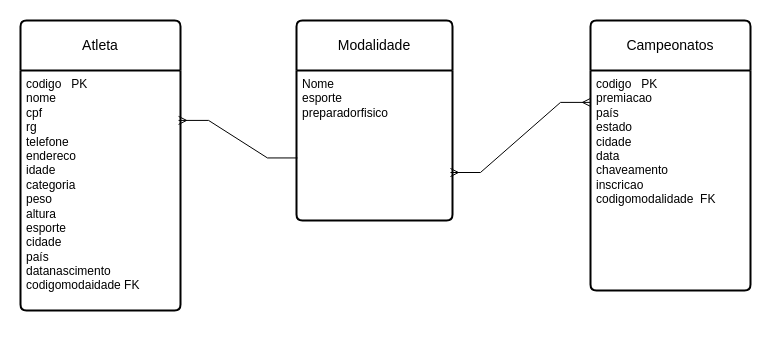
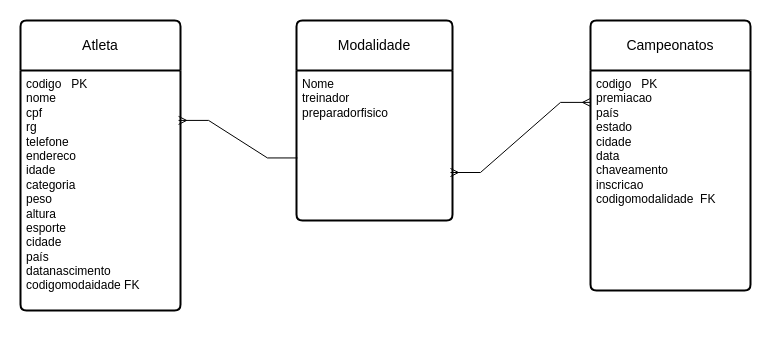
(353, 99) -> (353, 99)
